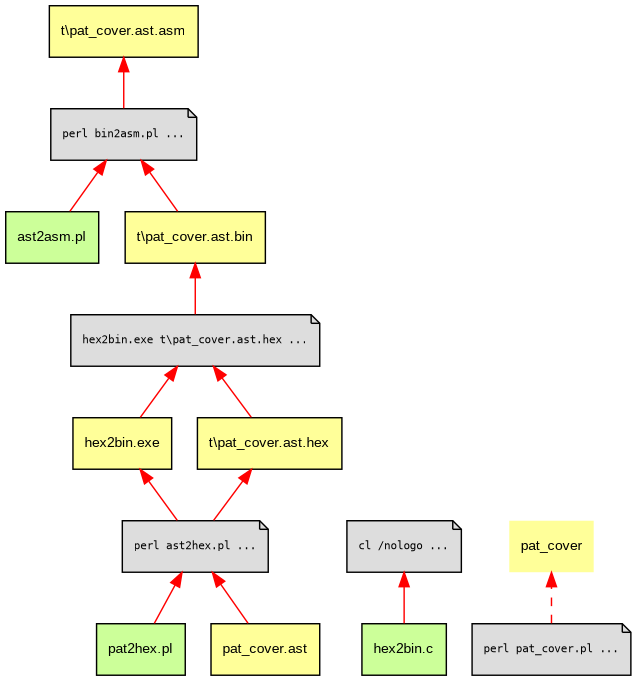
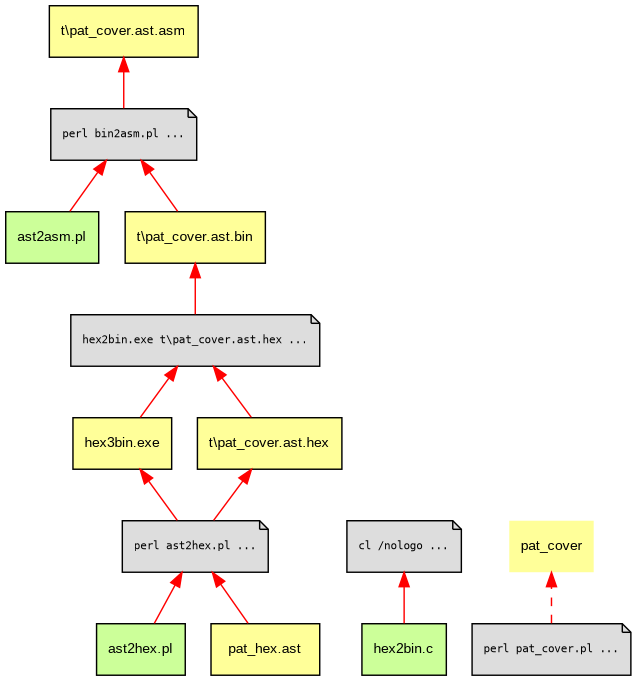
(122, 443) -> (122, 443)
(141, 649) -> (141, 649)
(265, 649) -> (265, 649)
